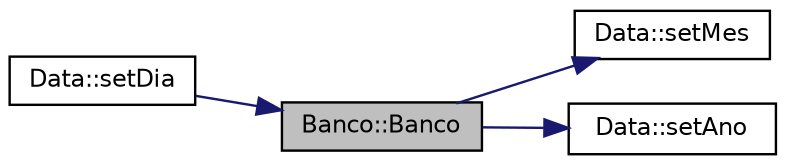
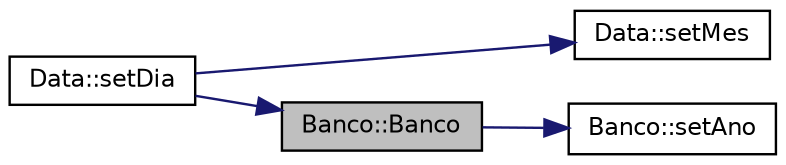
(516, 84) -> (373, 59)
(672, 129) -> (672, 129)
